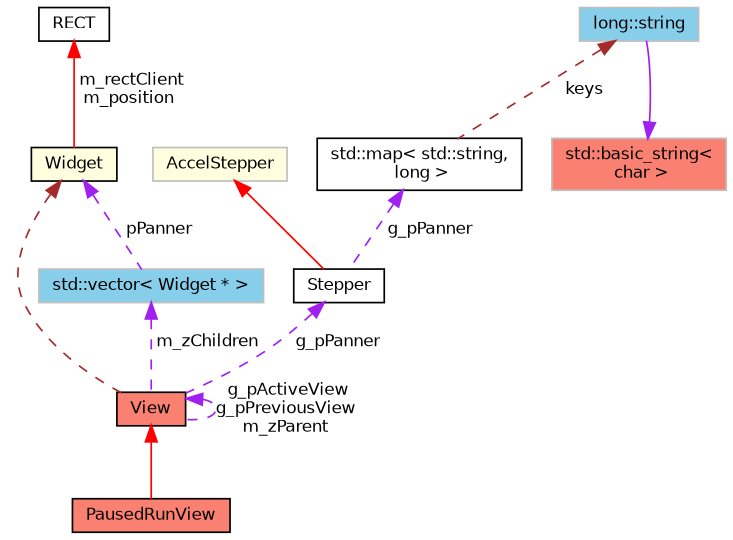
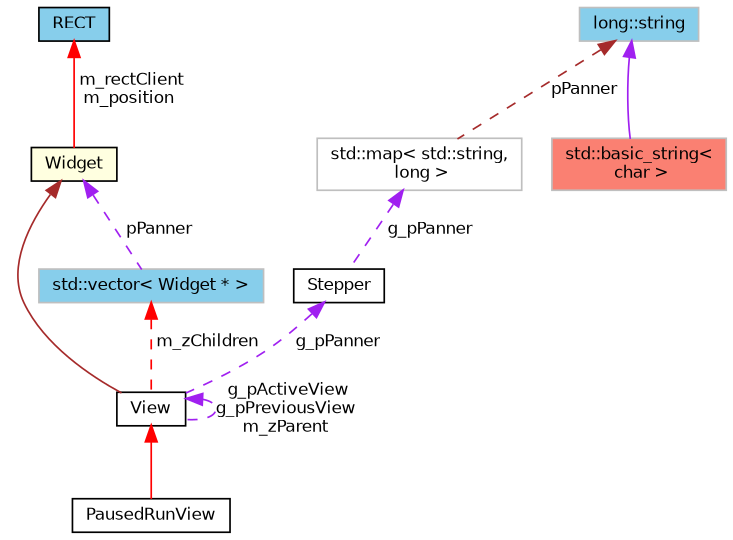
(74, 24) -> (74, 24)
(650, 81) -> (628, 98)
(582, 90) -> (582, 90)
(220, 164) -> none
(419, 164) -> (419, 164)
(28, 311) -> (28, 311)
(151, 356) -> (151, 356)
(151, 409) -> (151, 409)
(151, 515) -> (151, 515)
